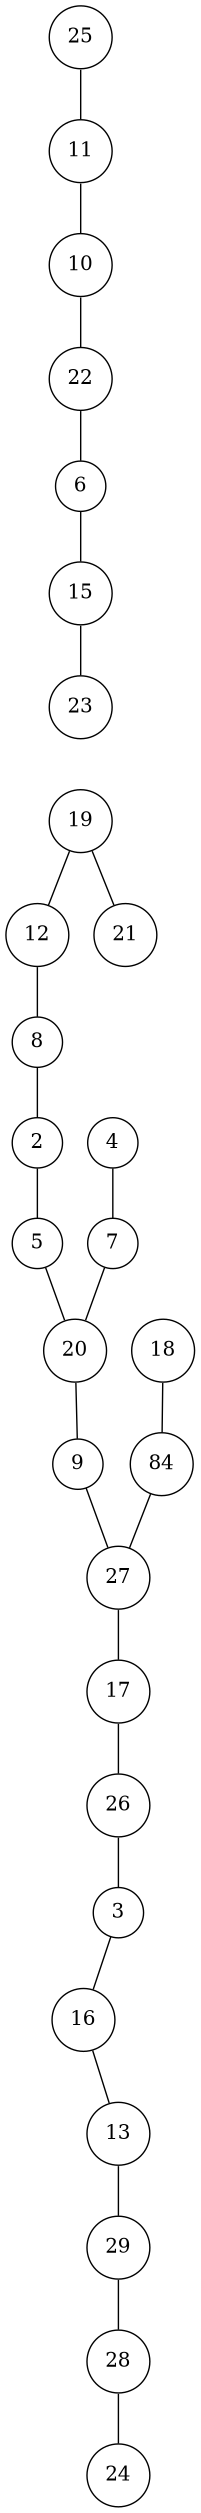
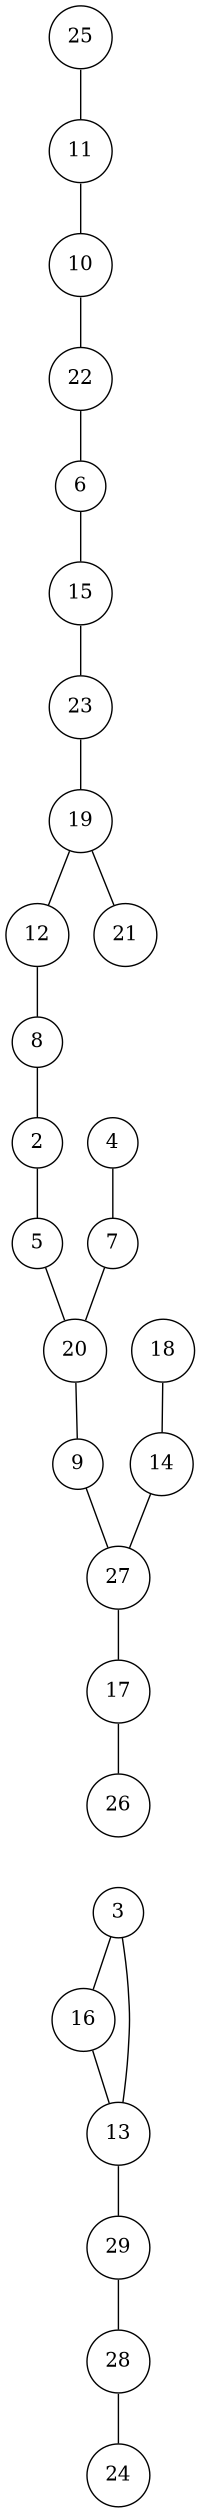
none -> (81, 764)
(162, 1464) -> (162, 1464)
(118, 1862) -> (130, 2020)
